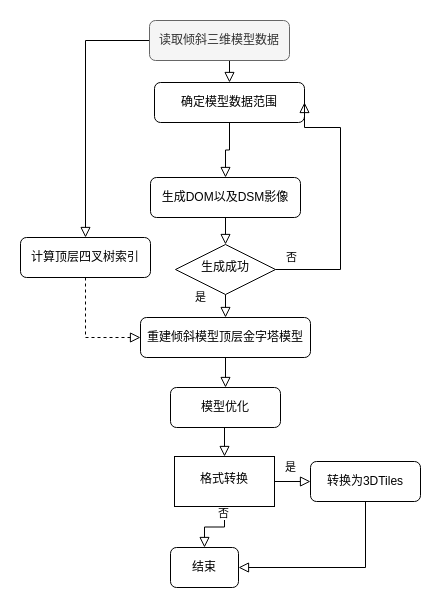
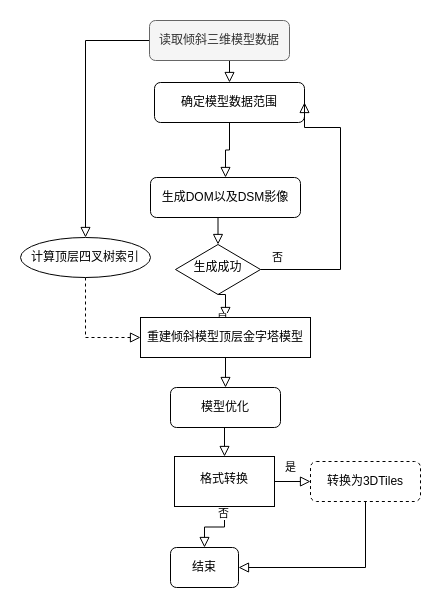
(86, 258) -> (86, 258)
(226, 270) -> (218, 270)
(226, 338) -> (226, 338)
(366, 482) -> (366, 482)
